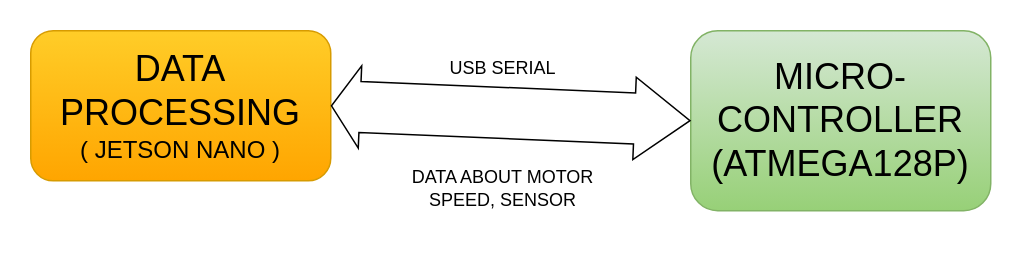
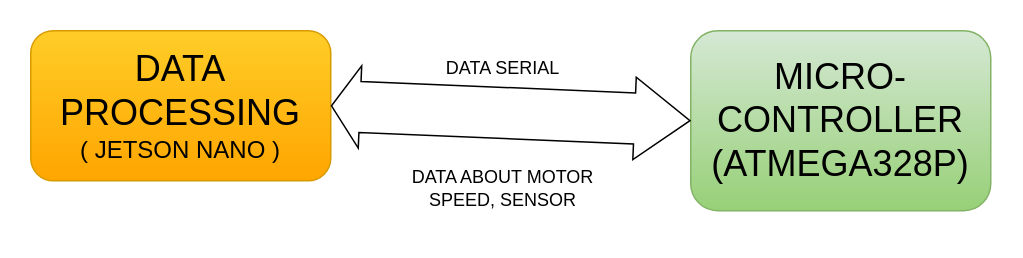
(503, 68) -> (503, 68)
(841, 121) -> (841, 121)
